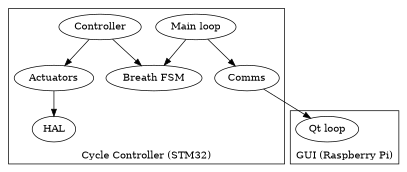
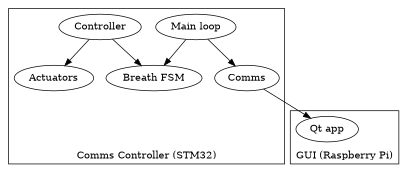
(54, 129) -> none
(327, 129) -> (327, 129)
(147, 156) -> (147, 156)
